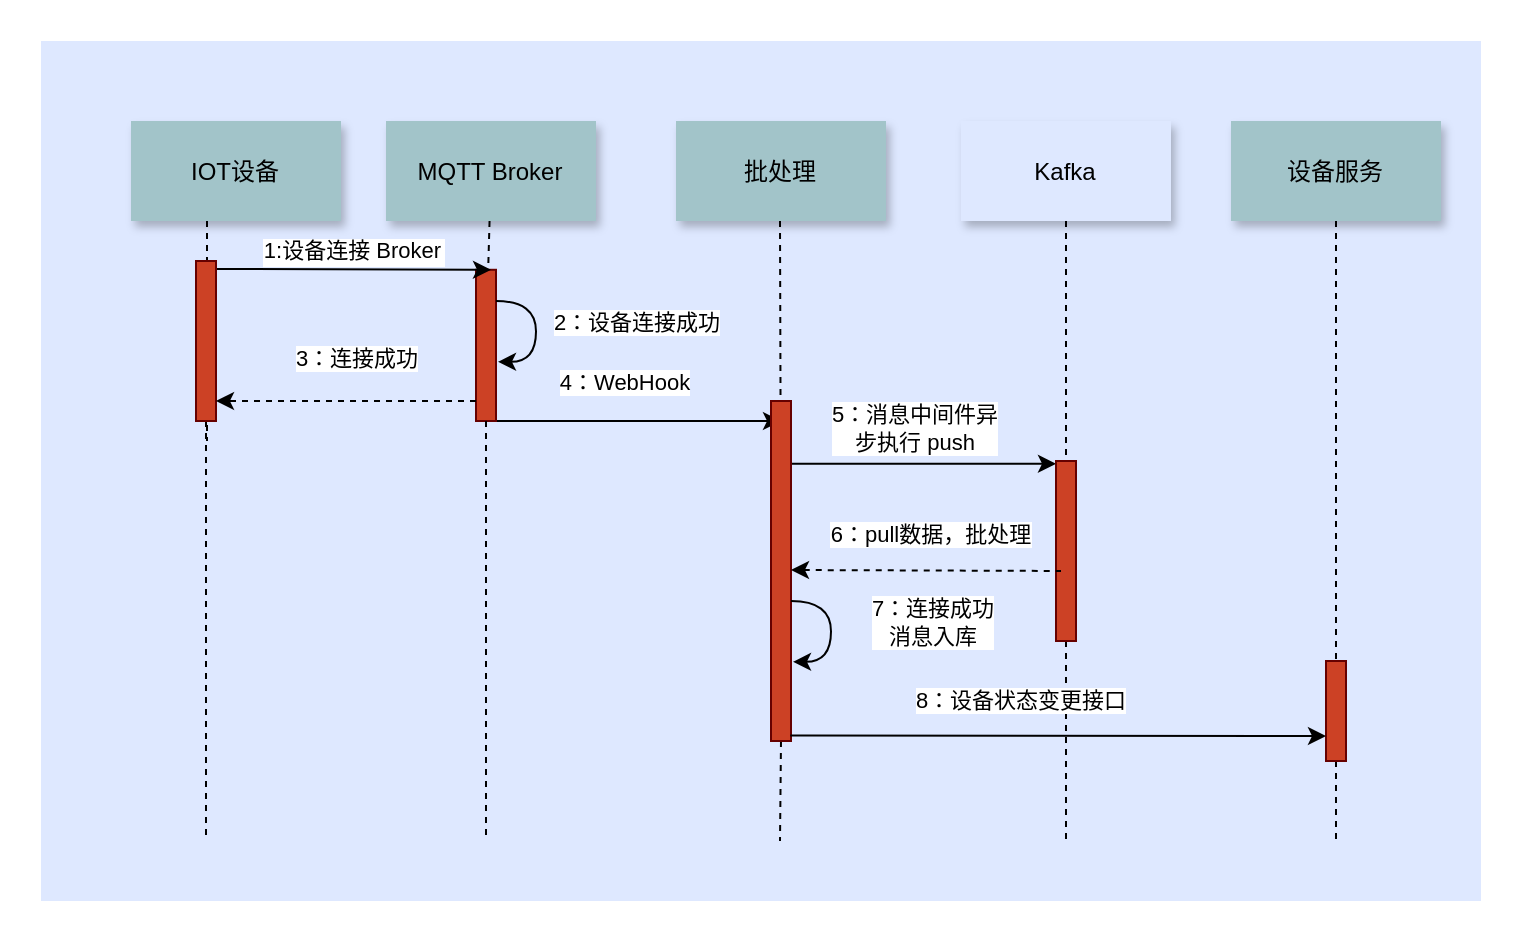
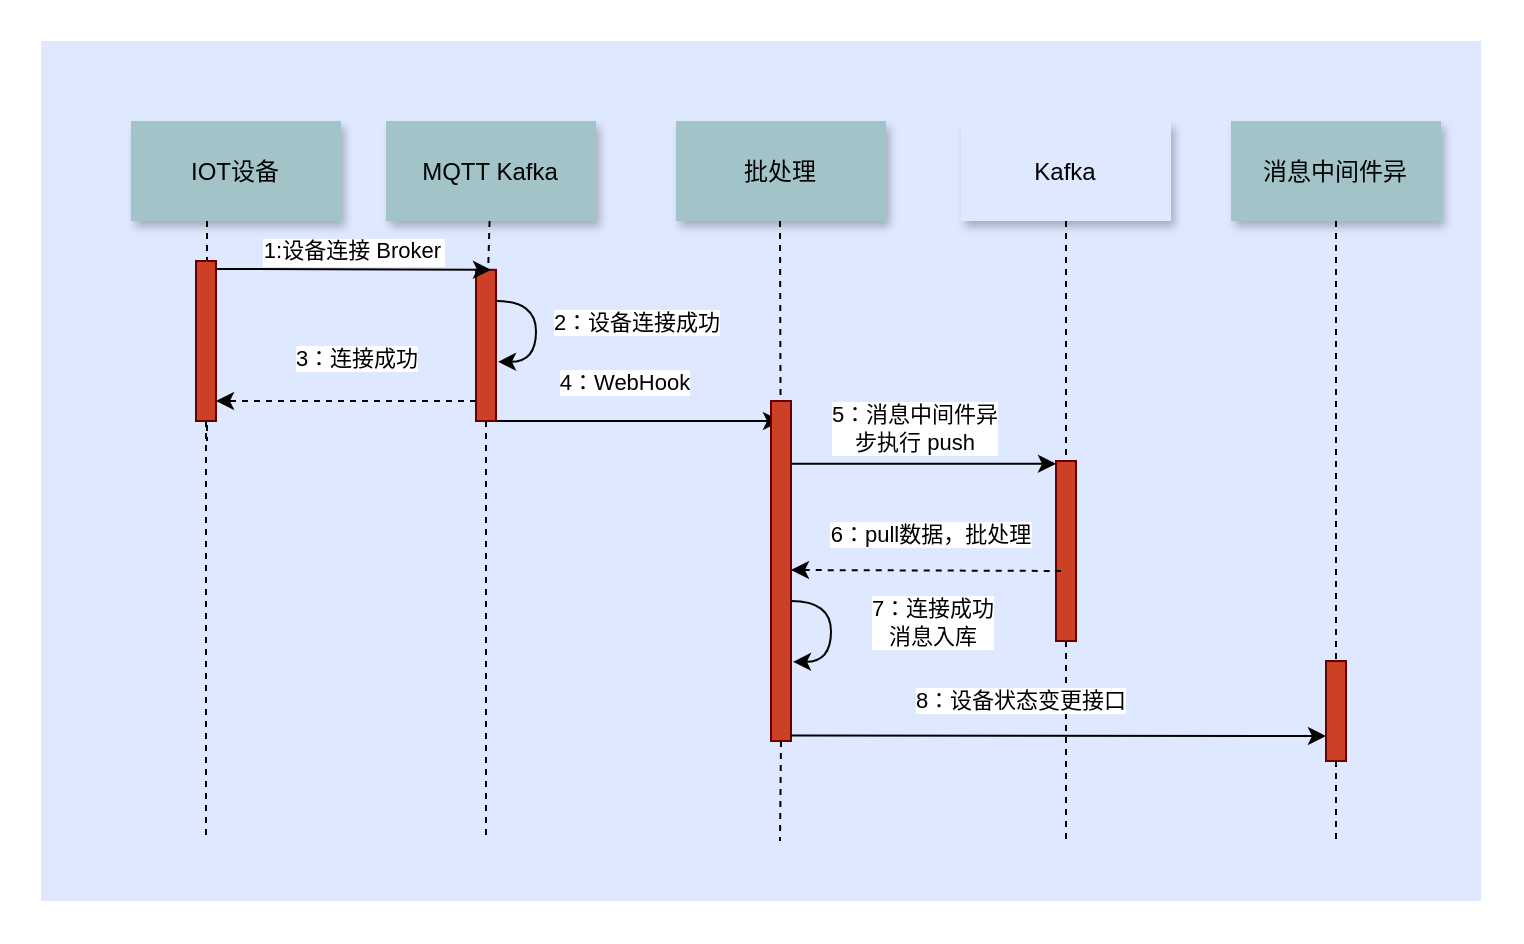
(490, 172) -> (490, 172)
(1335, 172) -> (1335, 172)
